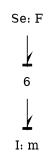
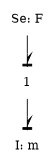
(27, 83) -> (27, 83)
